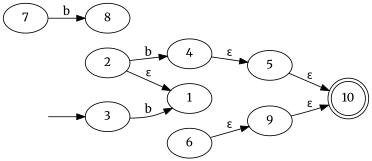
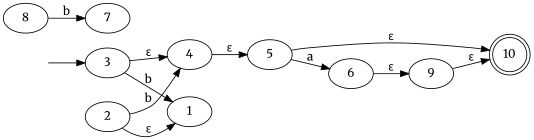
(62, 18) -> (62, 18)
none -> (144, 59)
none -> (306, 63)
